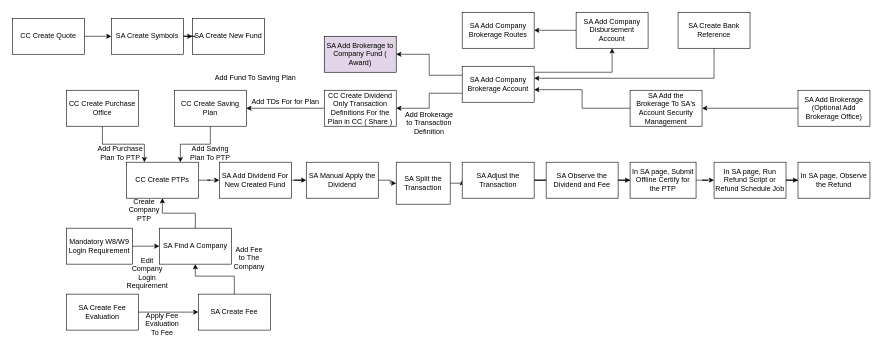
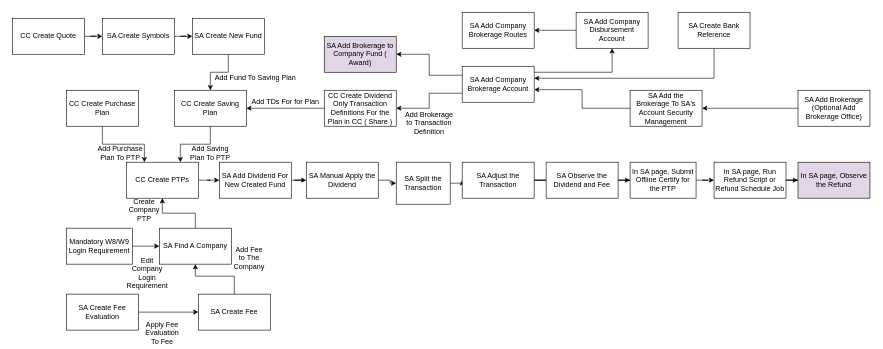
(147, 36) -> (138, 36)
none -> (228, 71)
(102, 108) -> (102, 108)
(834, 180) -> (834, 180)
(162, 324) -> (162, 333)
